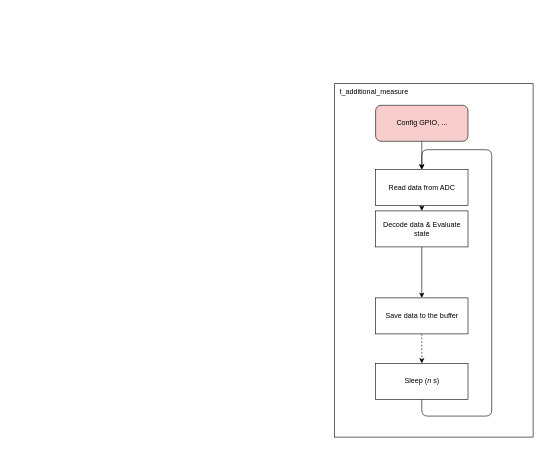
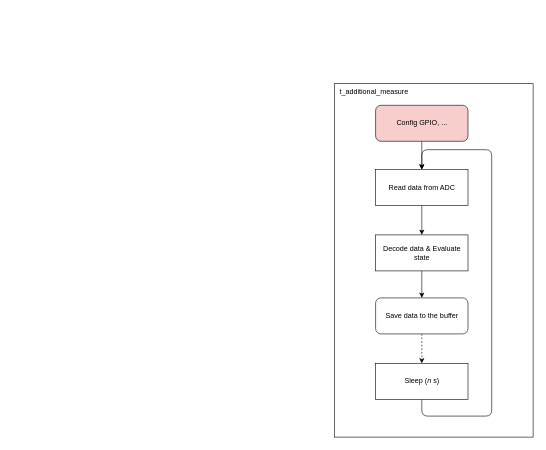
(422, 229) -> (422, 253)
(422, 316) -> (422, 316)
